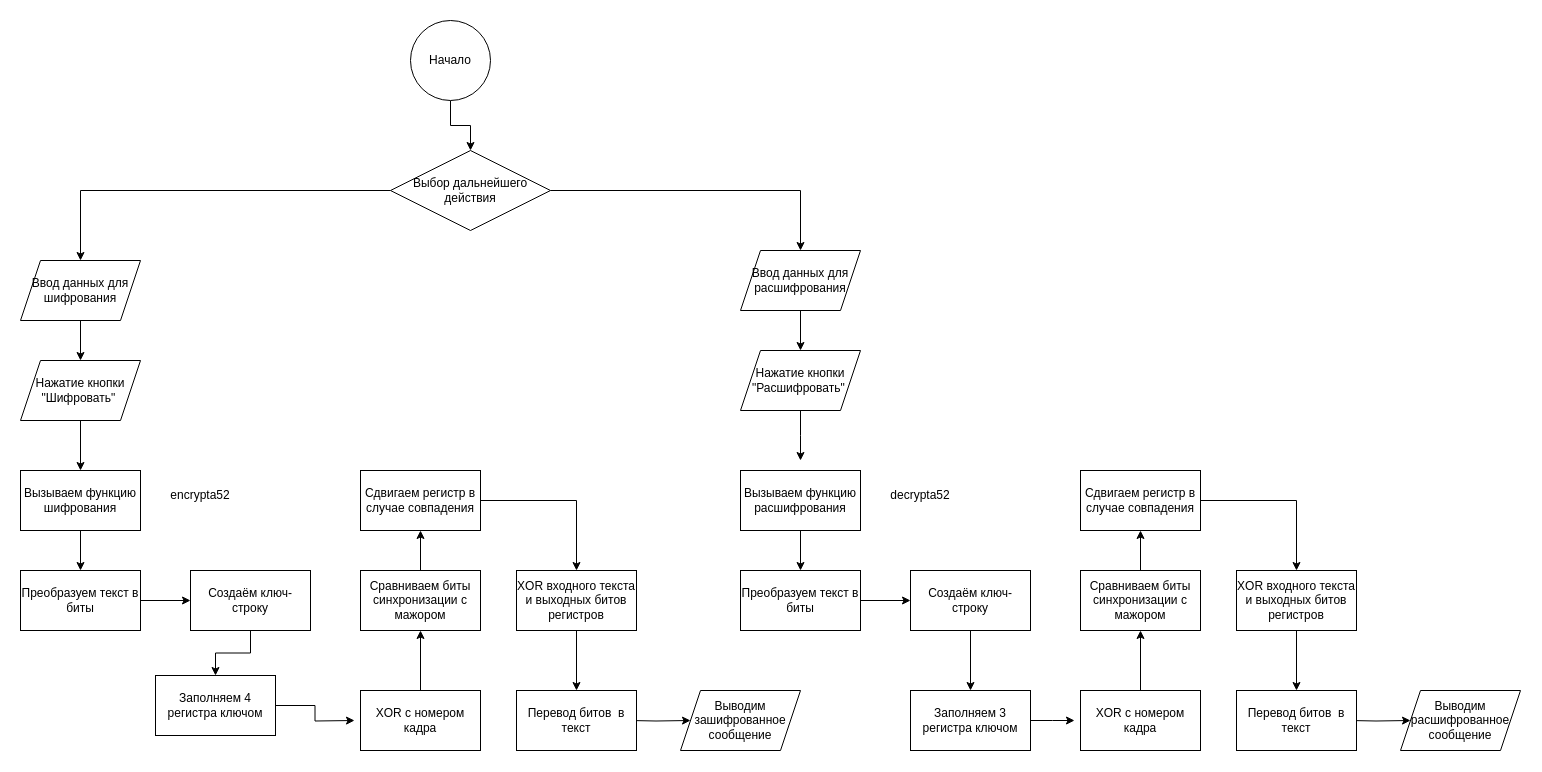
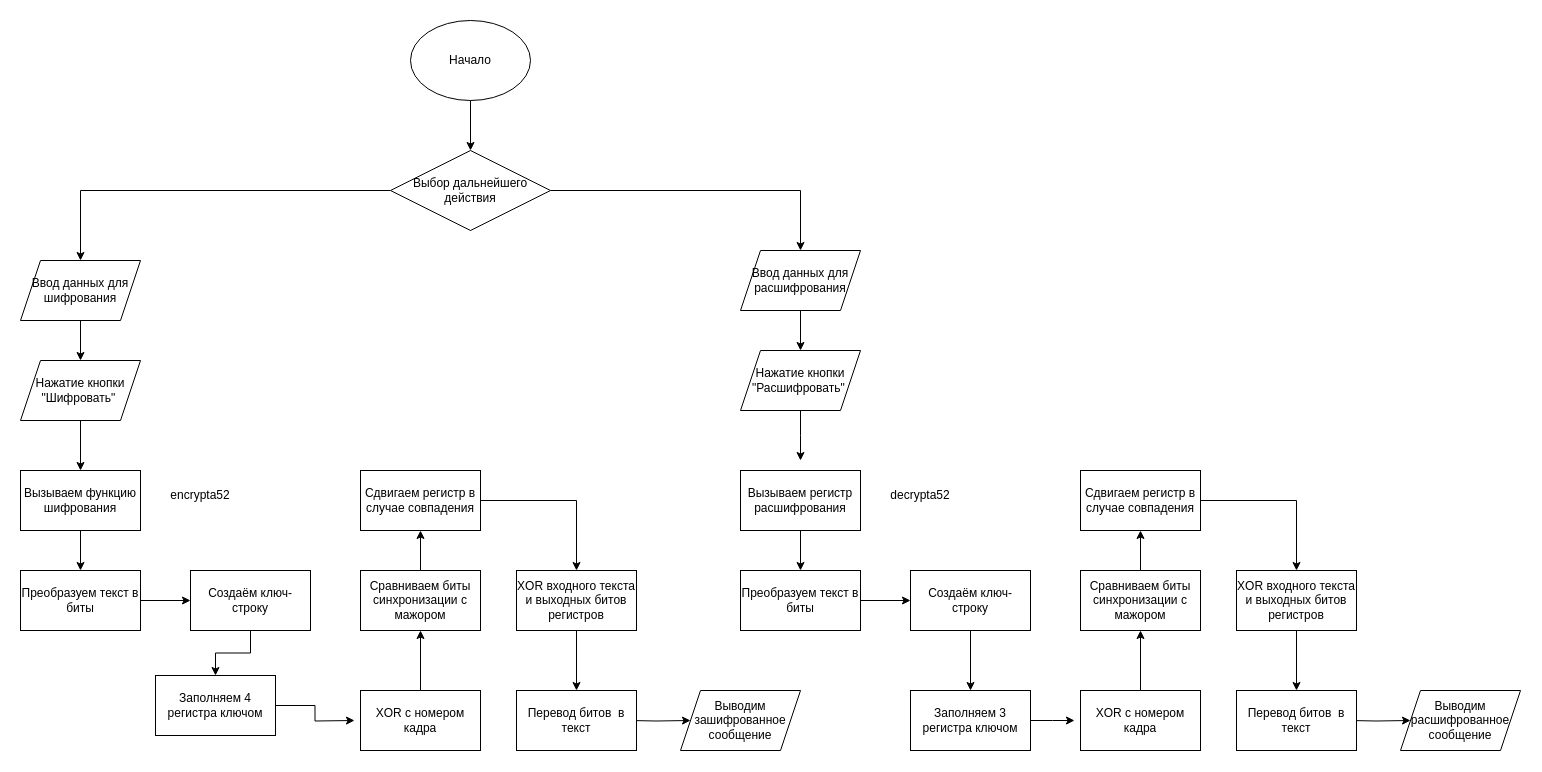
(451, 61) -> (471, 61)
(801, 501) -> (801, 501)
